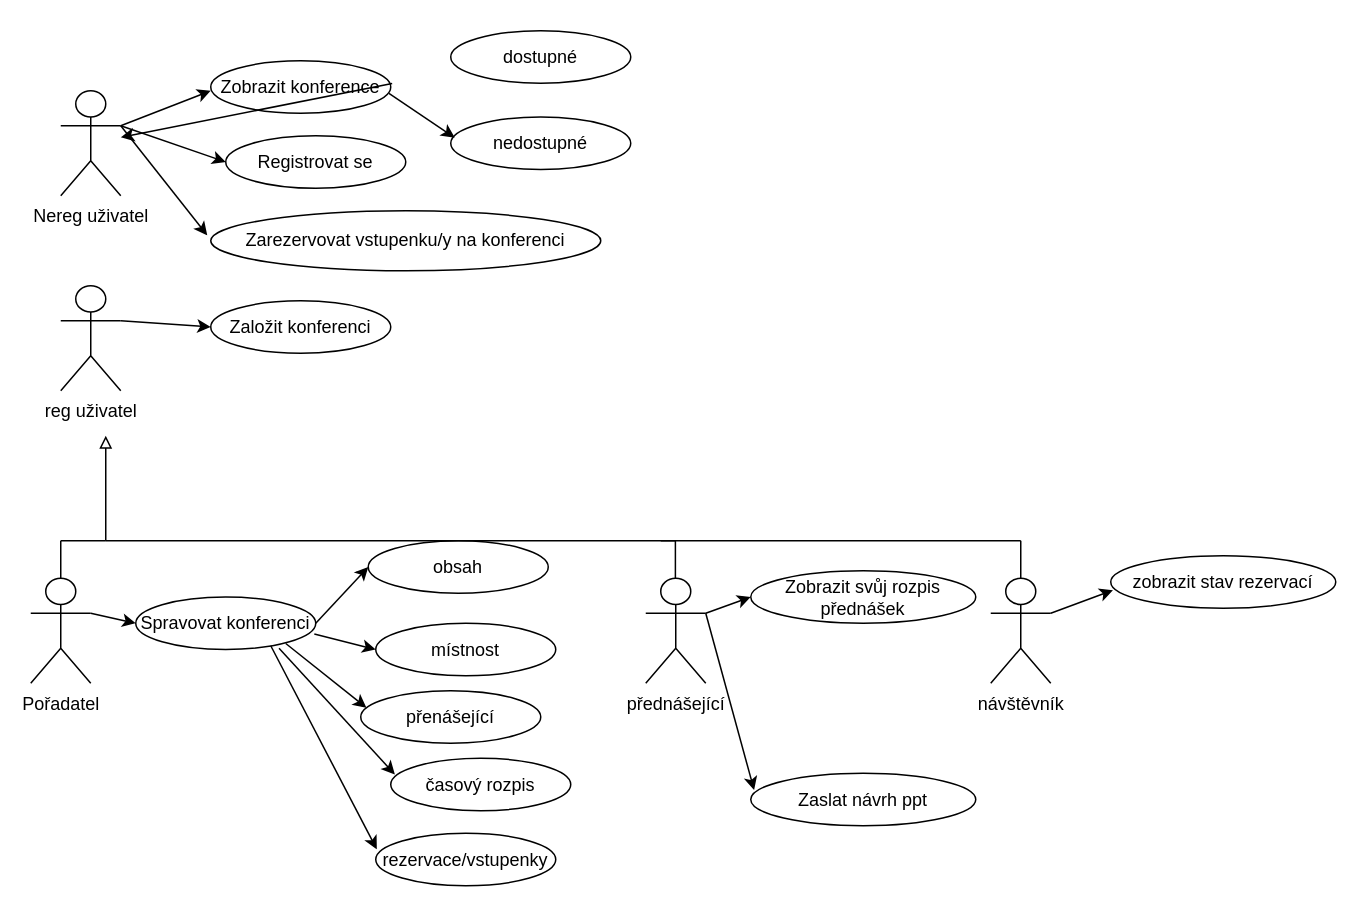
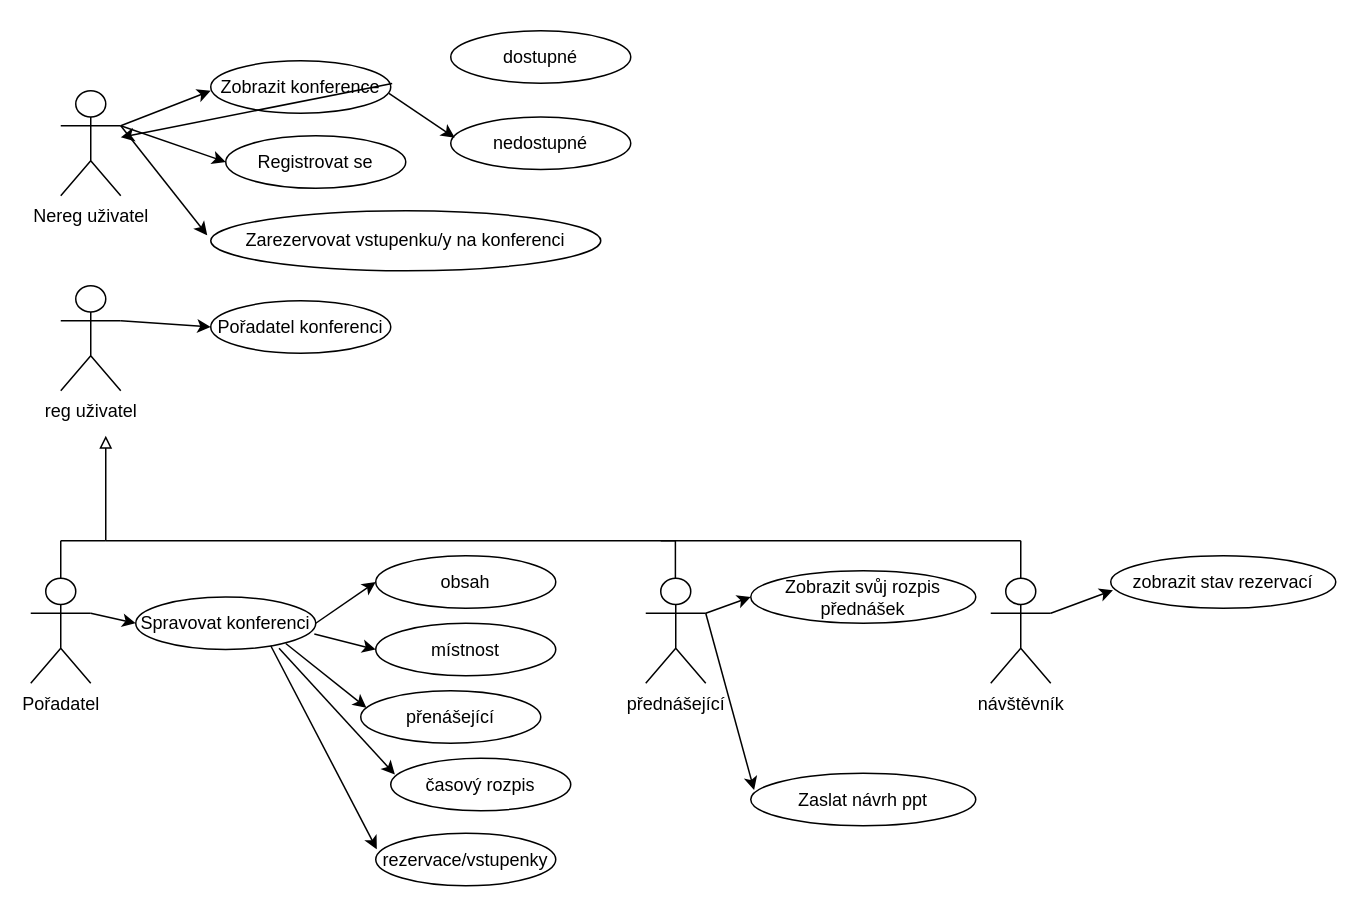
(301, 328) -> (301, 328)
(458, 567) -> (466, 582)
